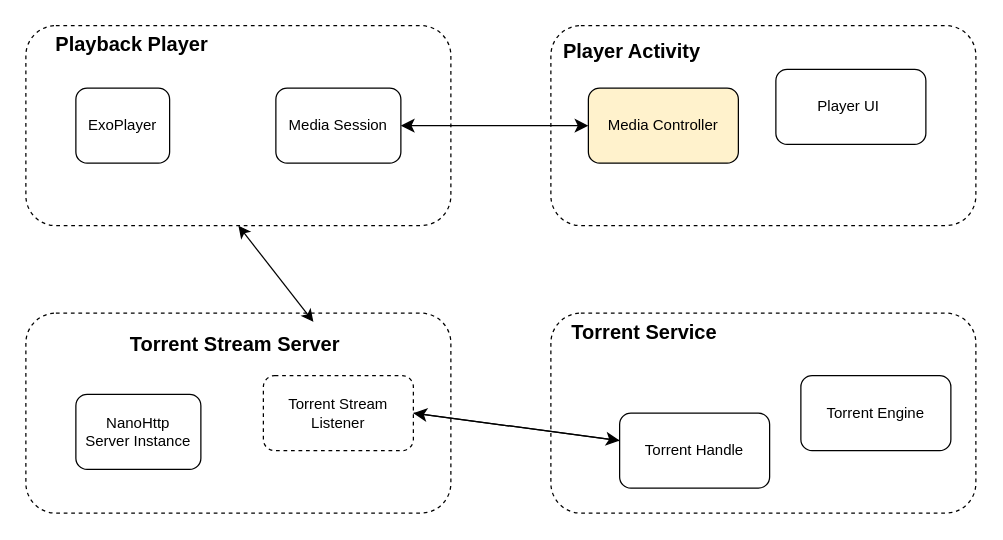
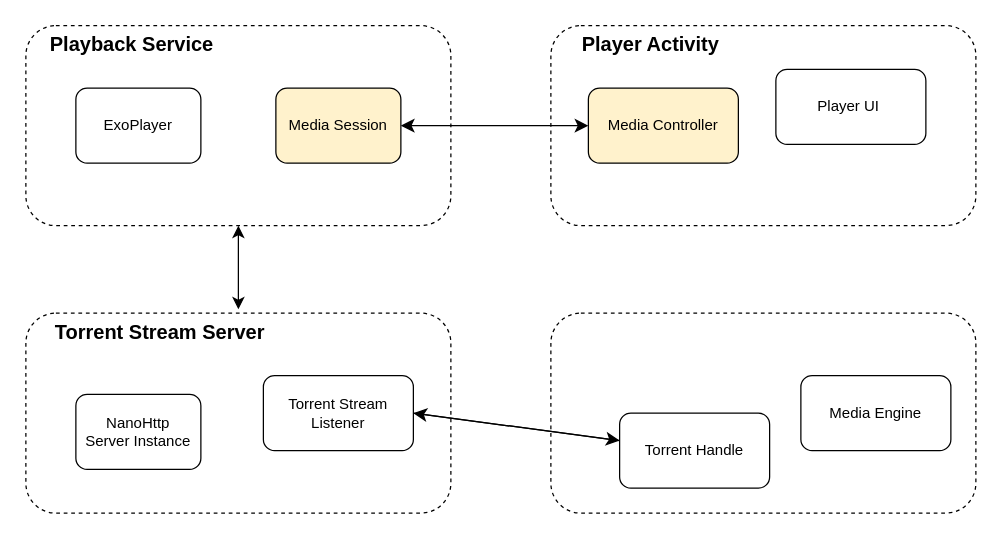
(132, 44) -> (132, 44)
(632, 51) -> (651, 44)
(123, 126) -> (138, 126)
(338, 126) -> (338, 126)
(644, 332) -> none
(235, 344) -> (160, 332)
(338, 413) -> (338, 413)
(876, 413) -> (876, 413)
